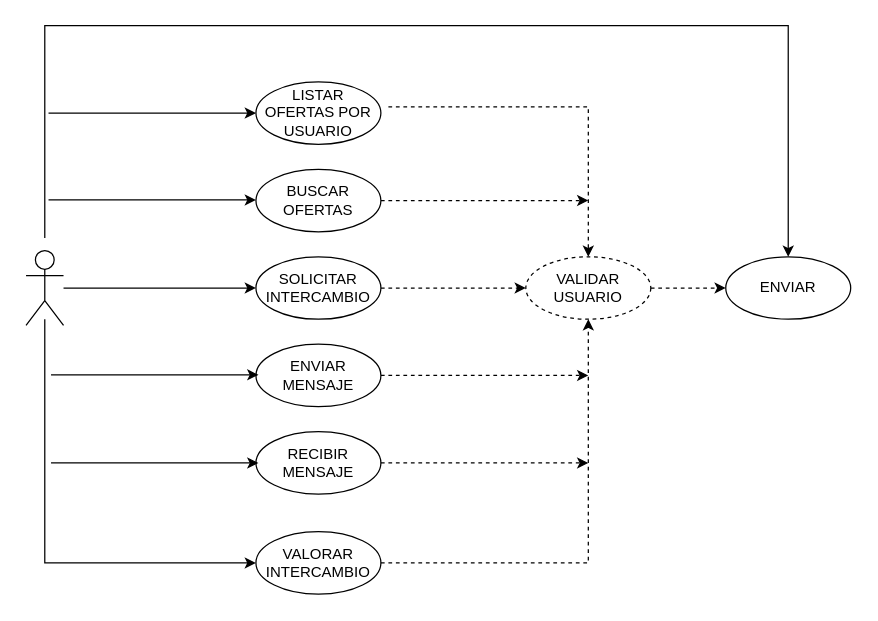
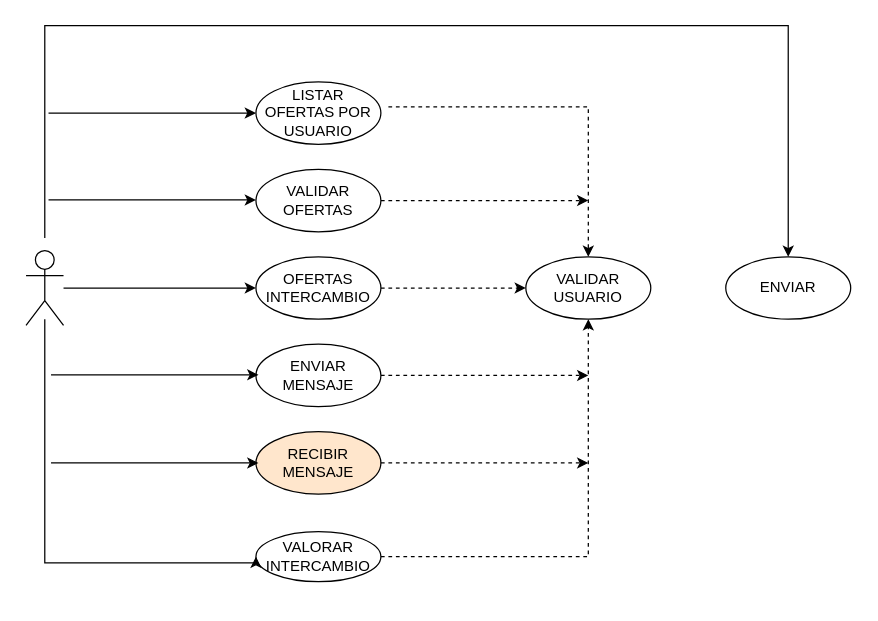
(318, 201) -> (318, 201)
(318, 288) -> (318, 288)
(588, 288) -> (588, 288)
(684, 288) -> none
(318, 463) -> (318, 463)
(318, 563) -> (318, 557)
